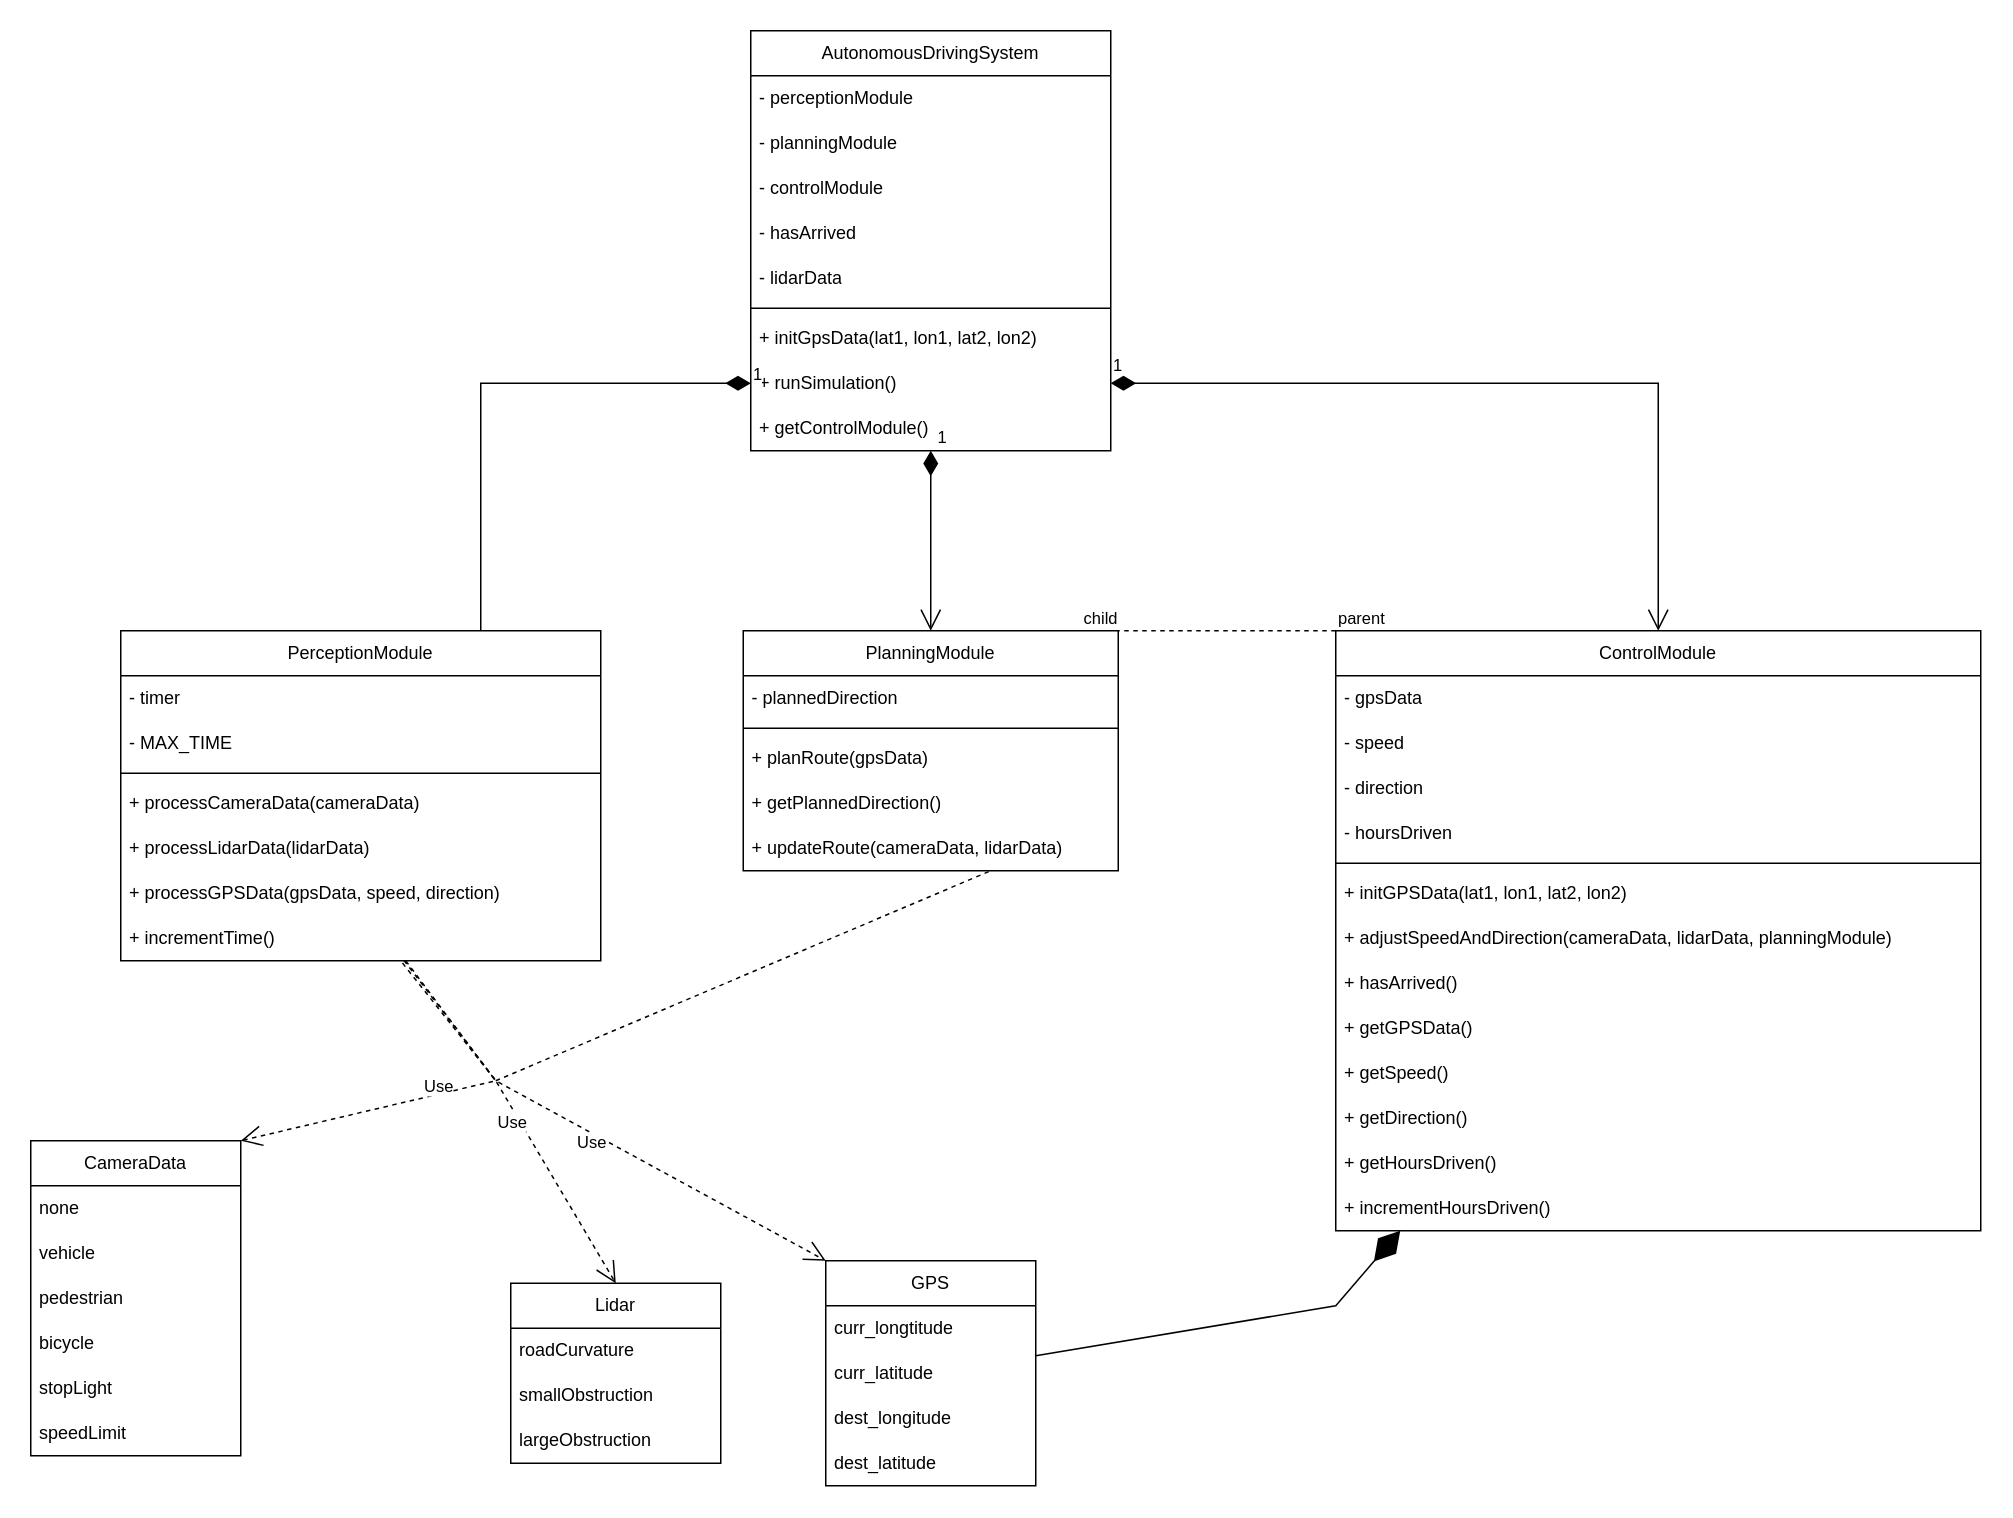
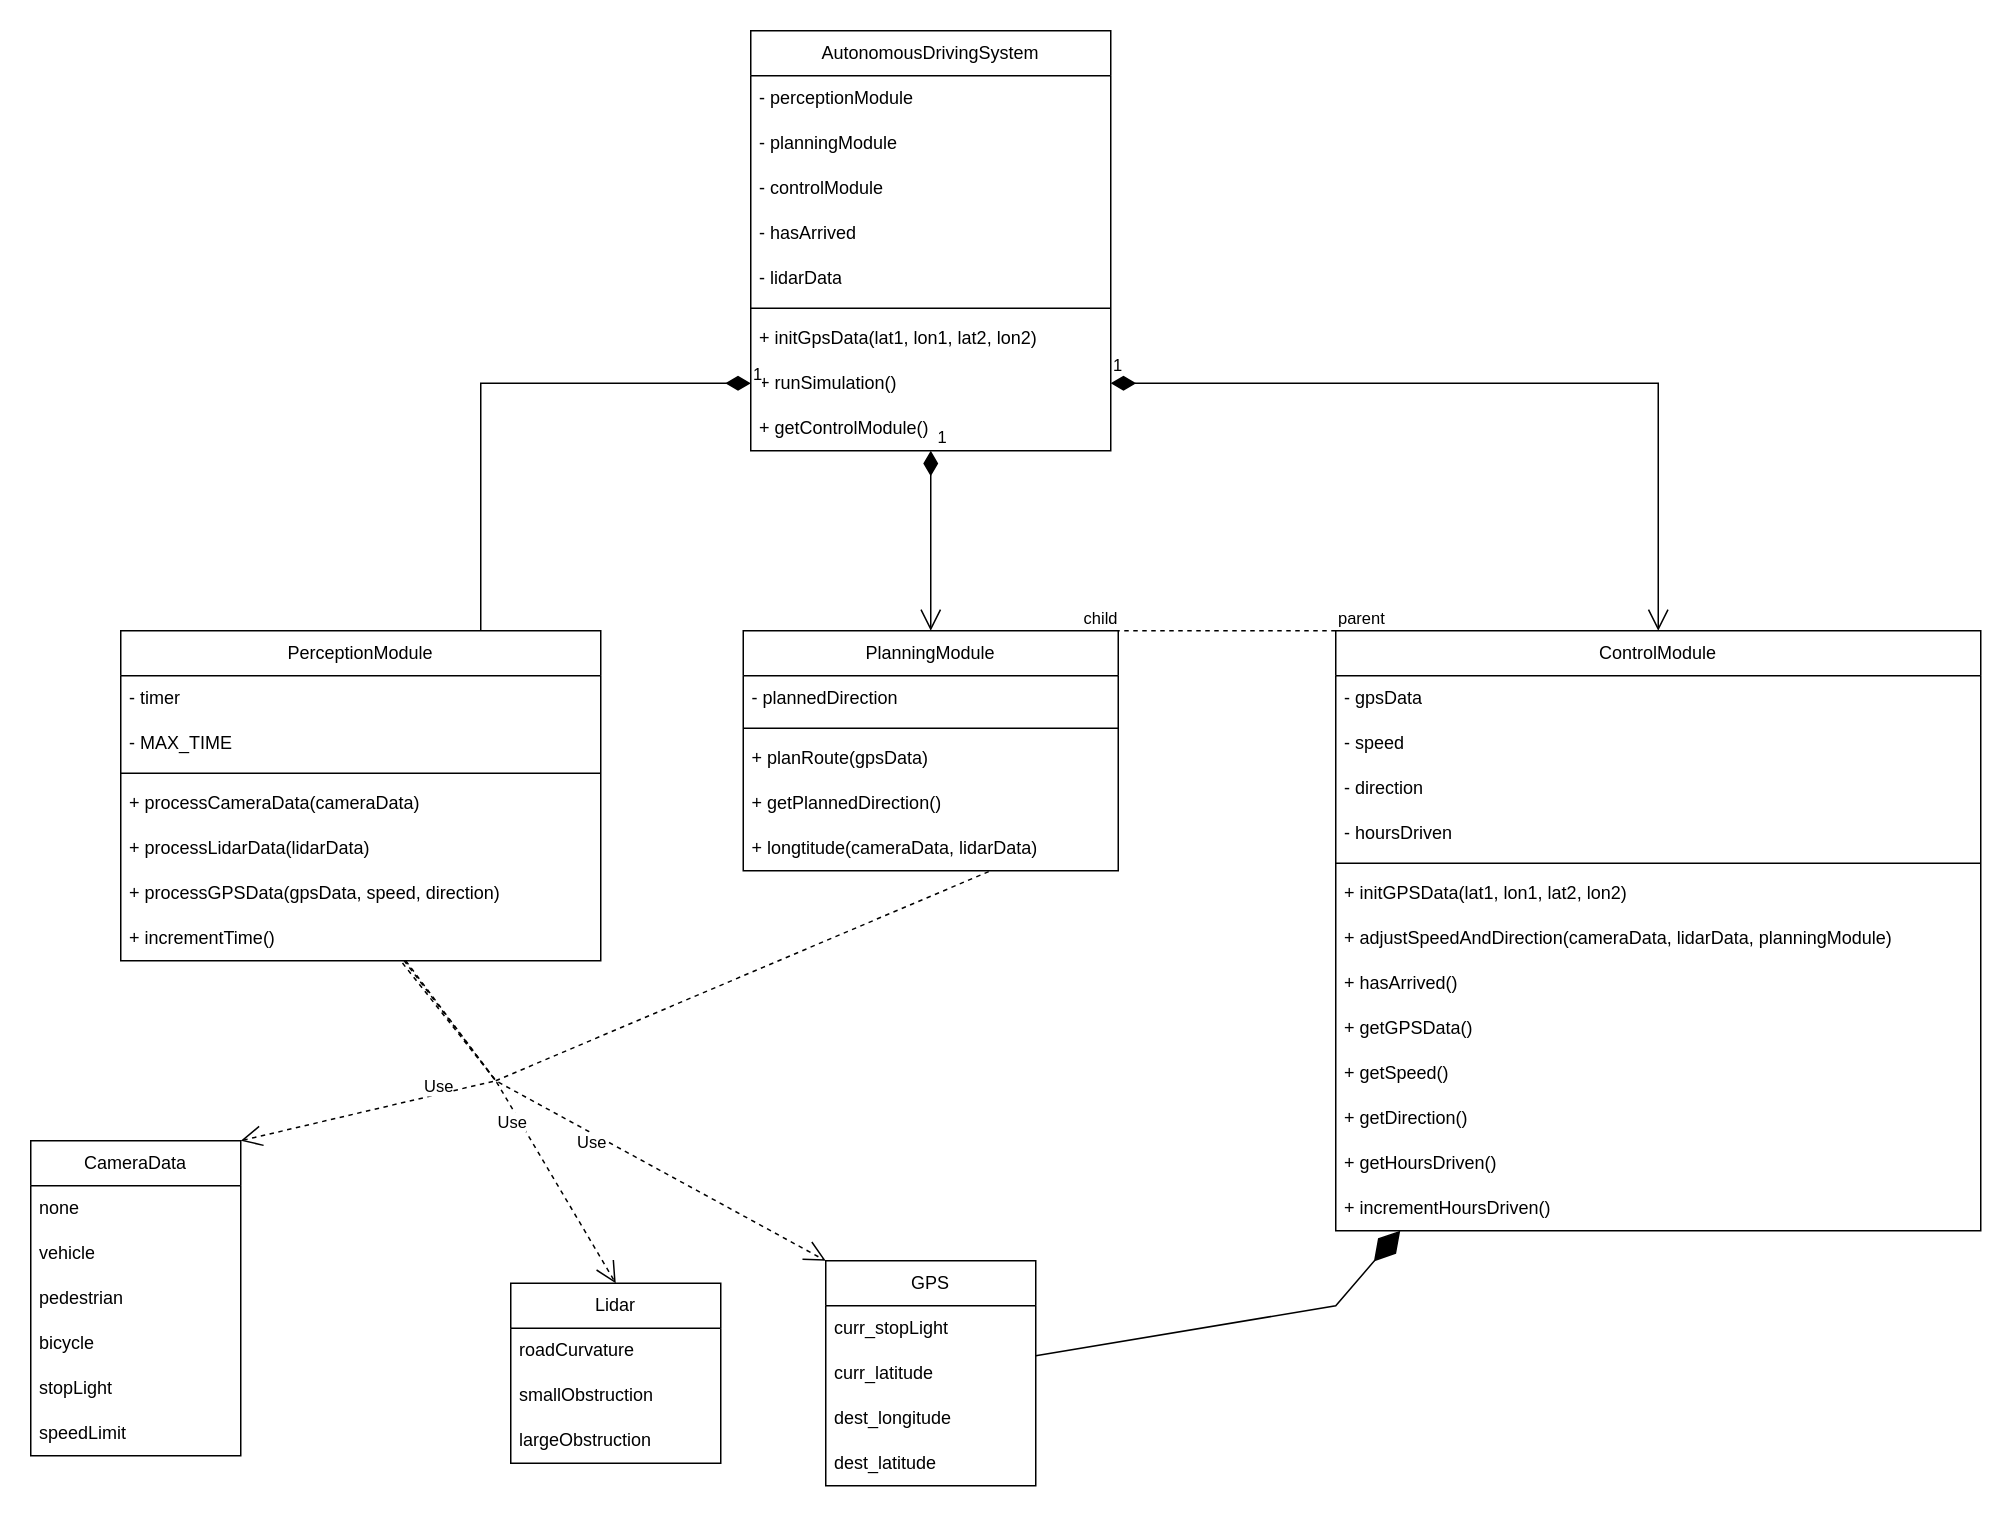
(922, 848) -> (912, 848)
(906, 1328) -> (903, 1328)
